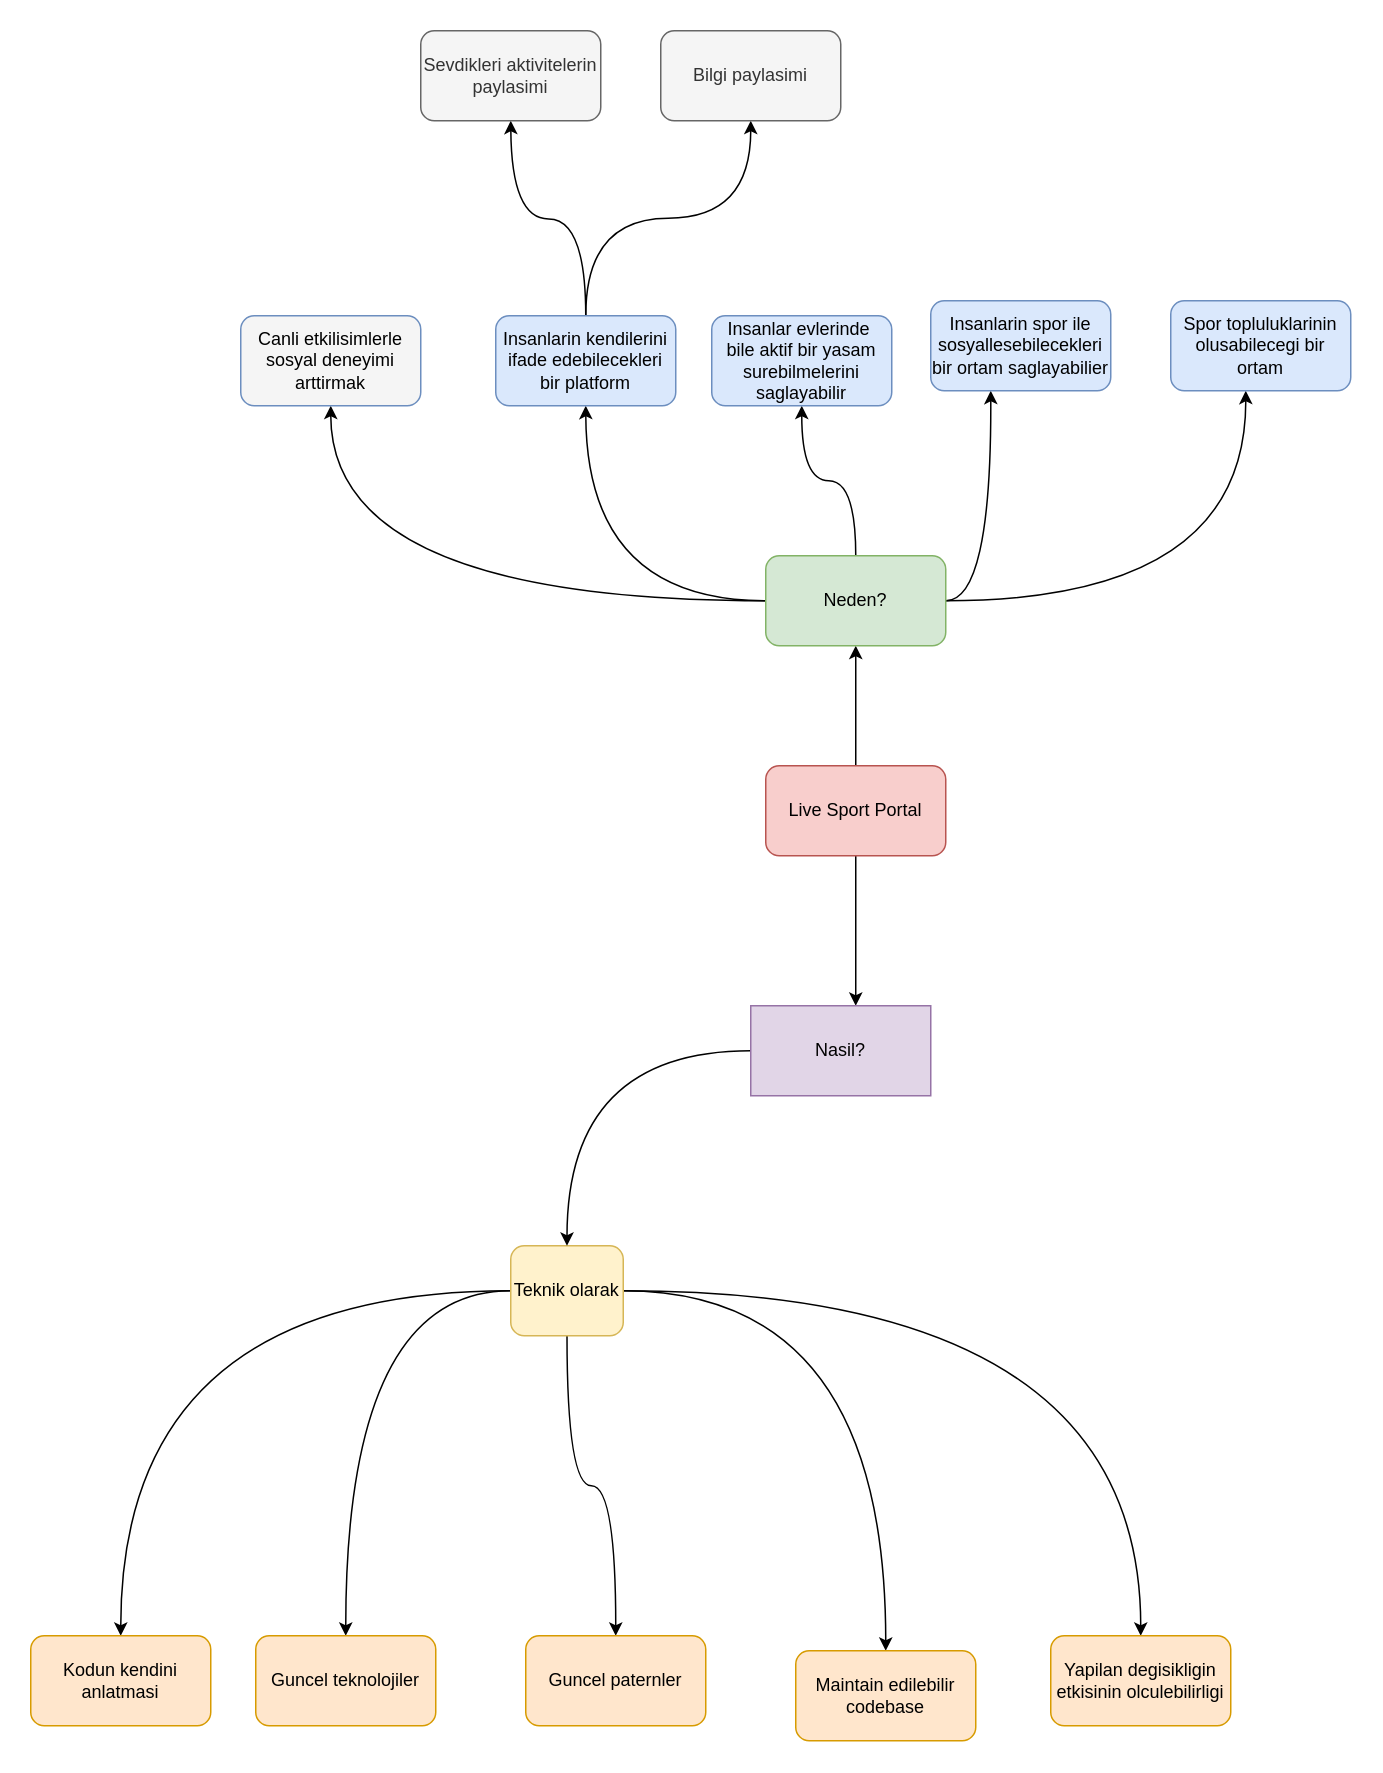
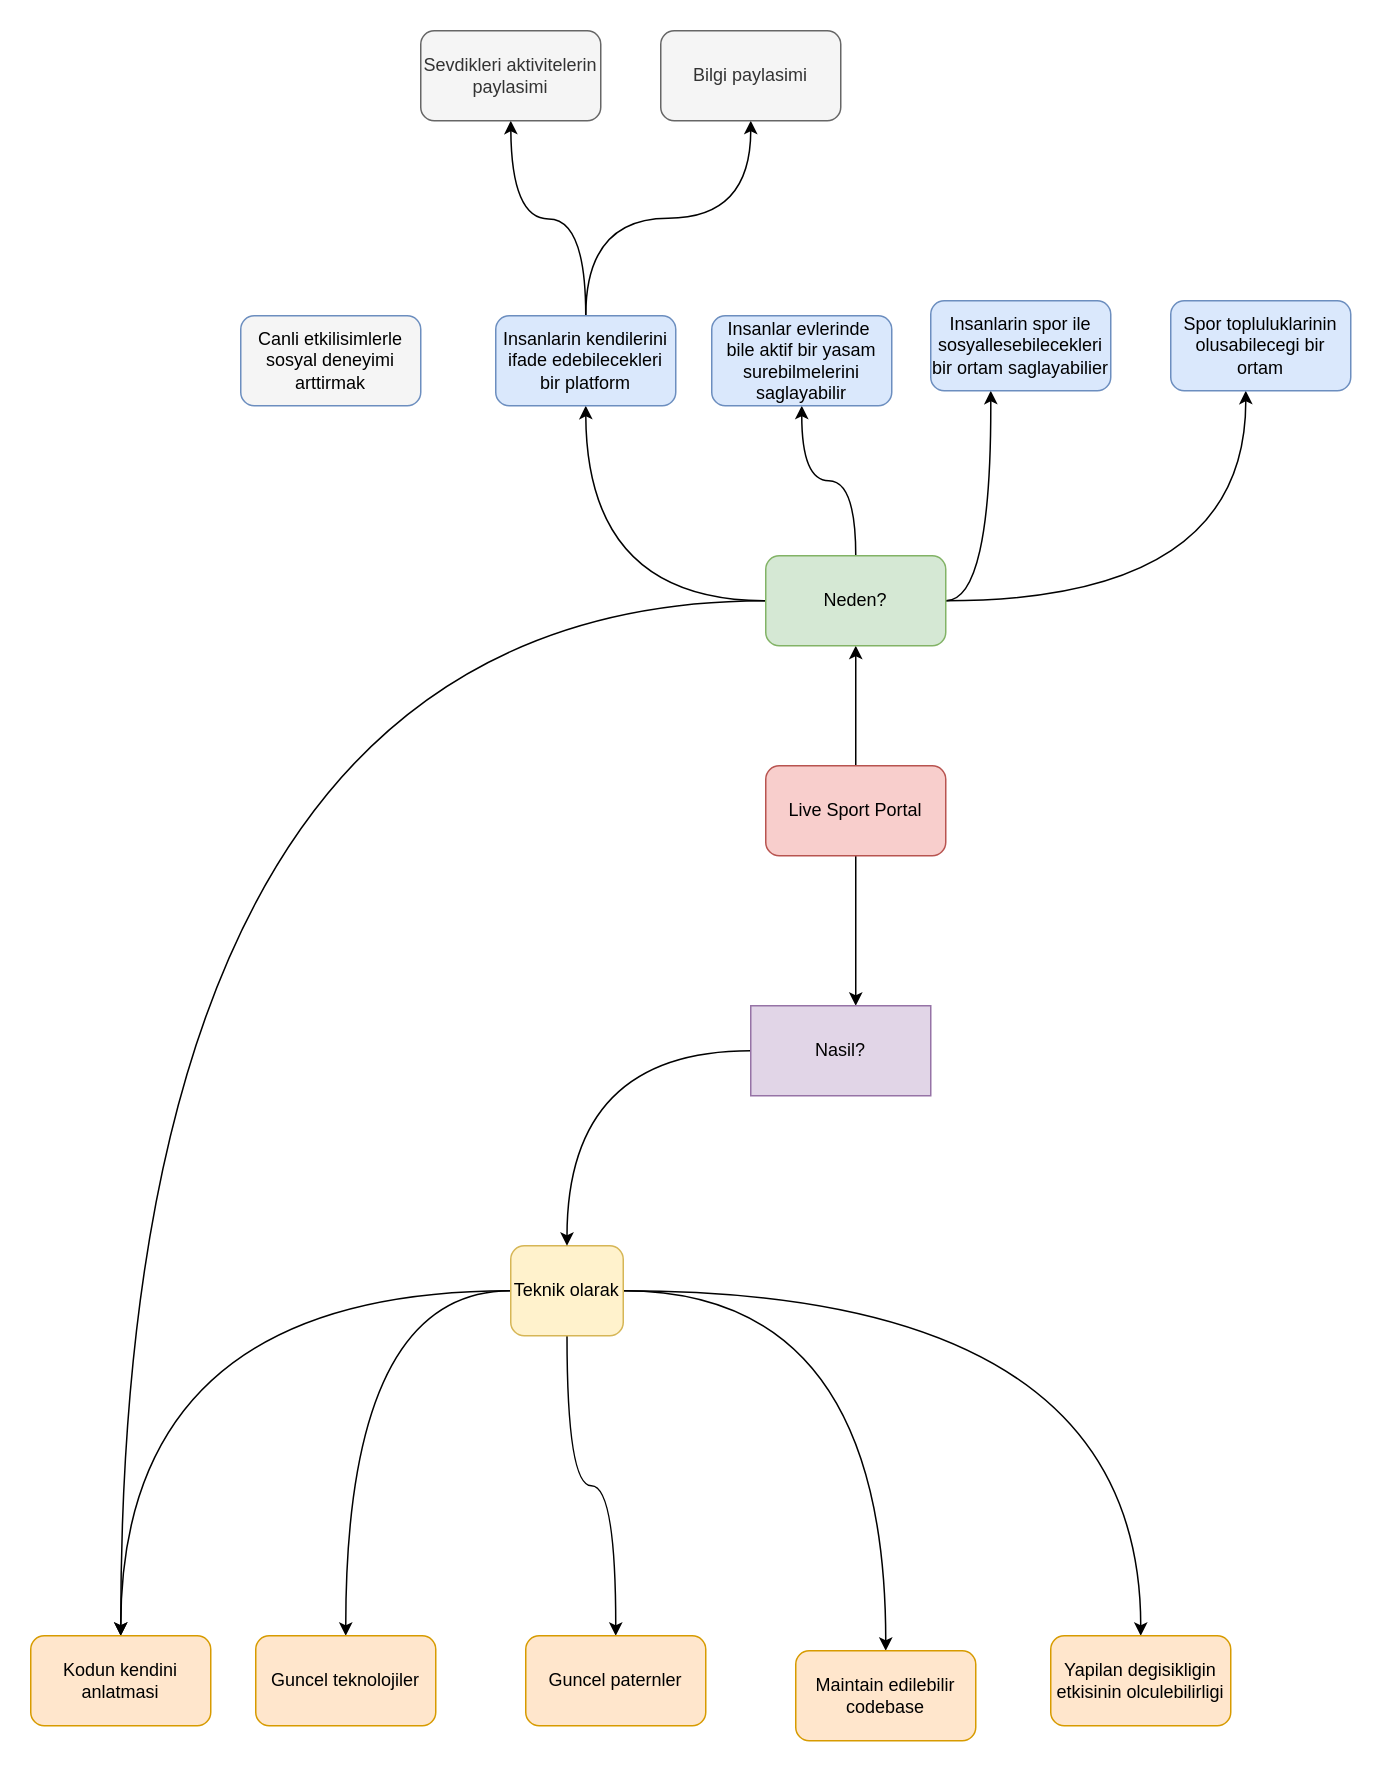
(497, 573) -> (229, 960)
